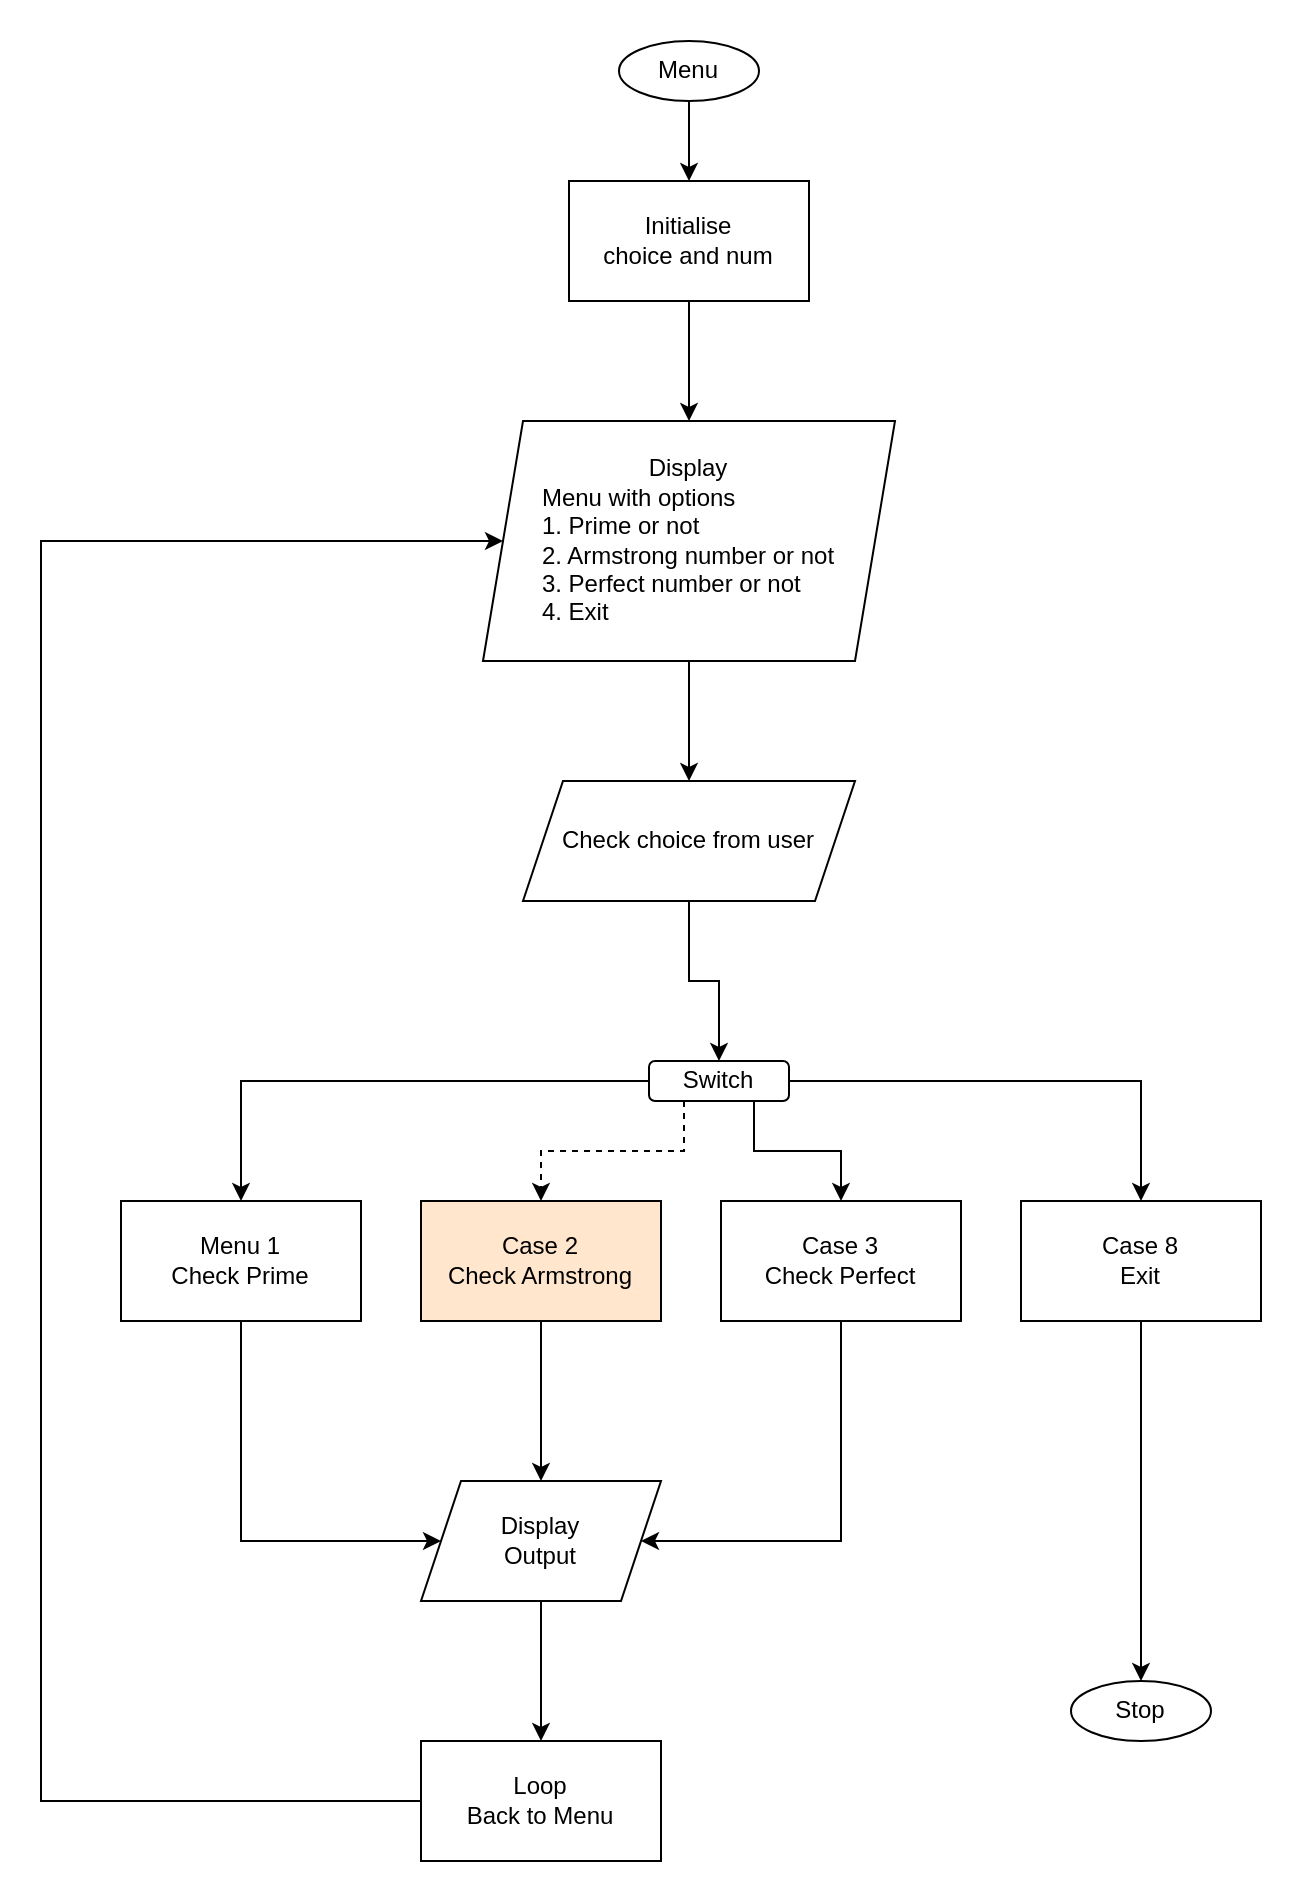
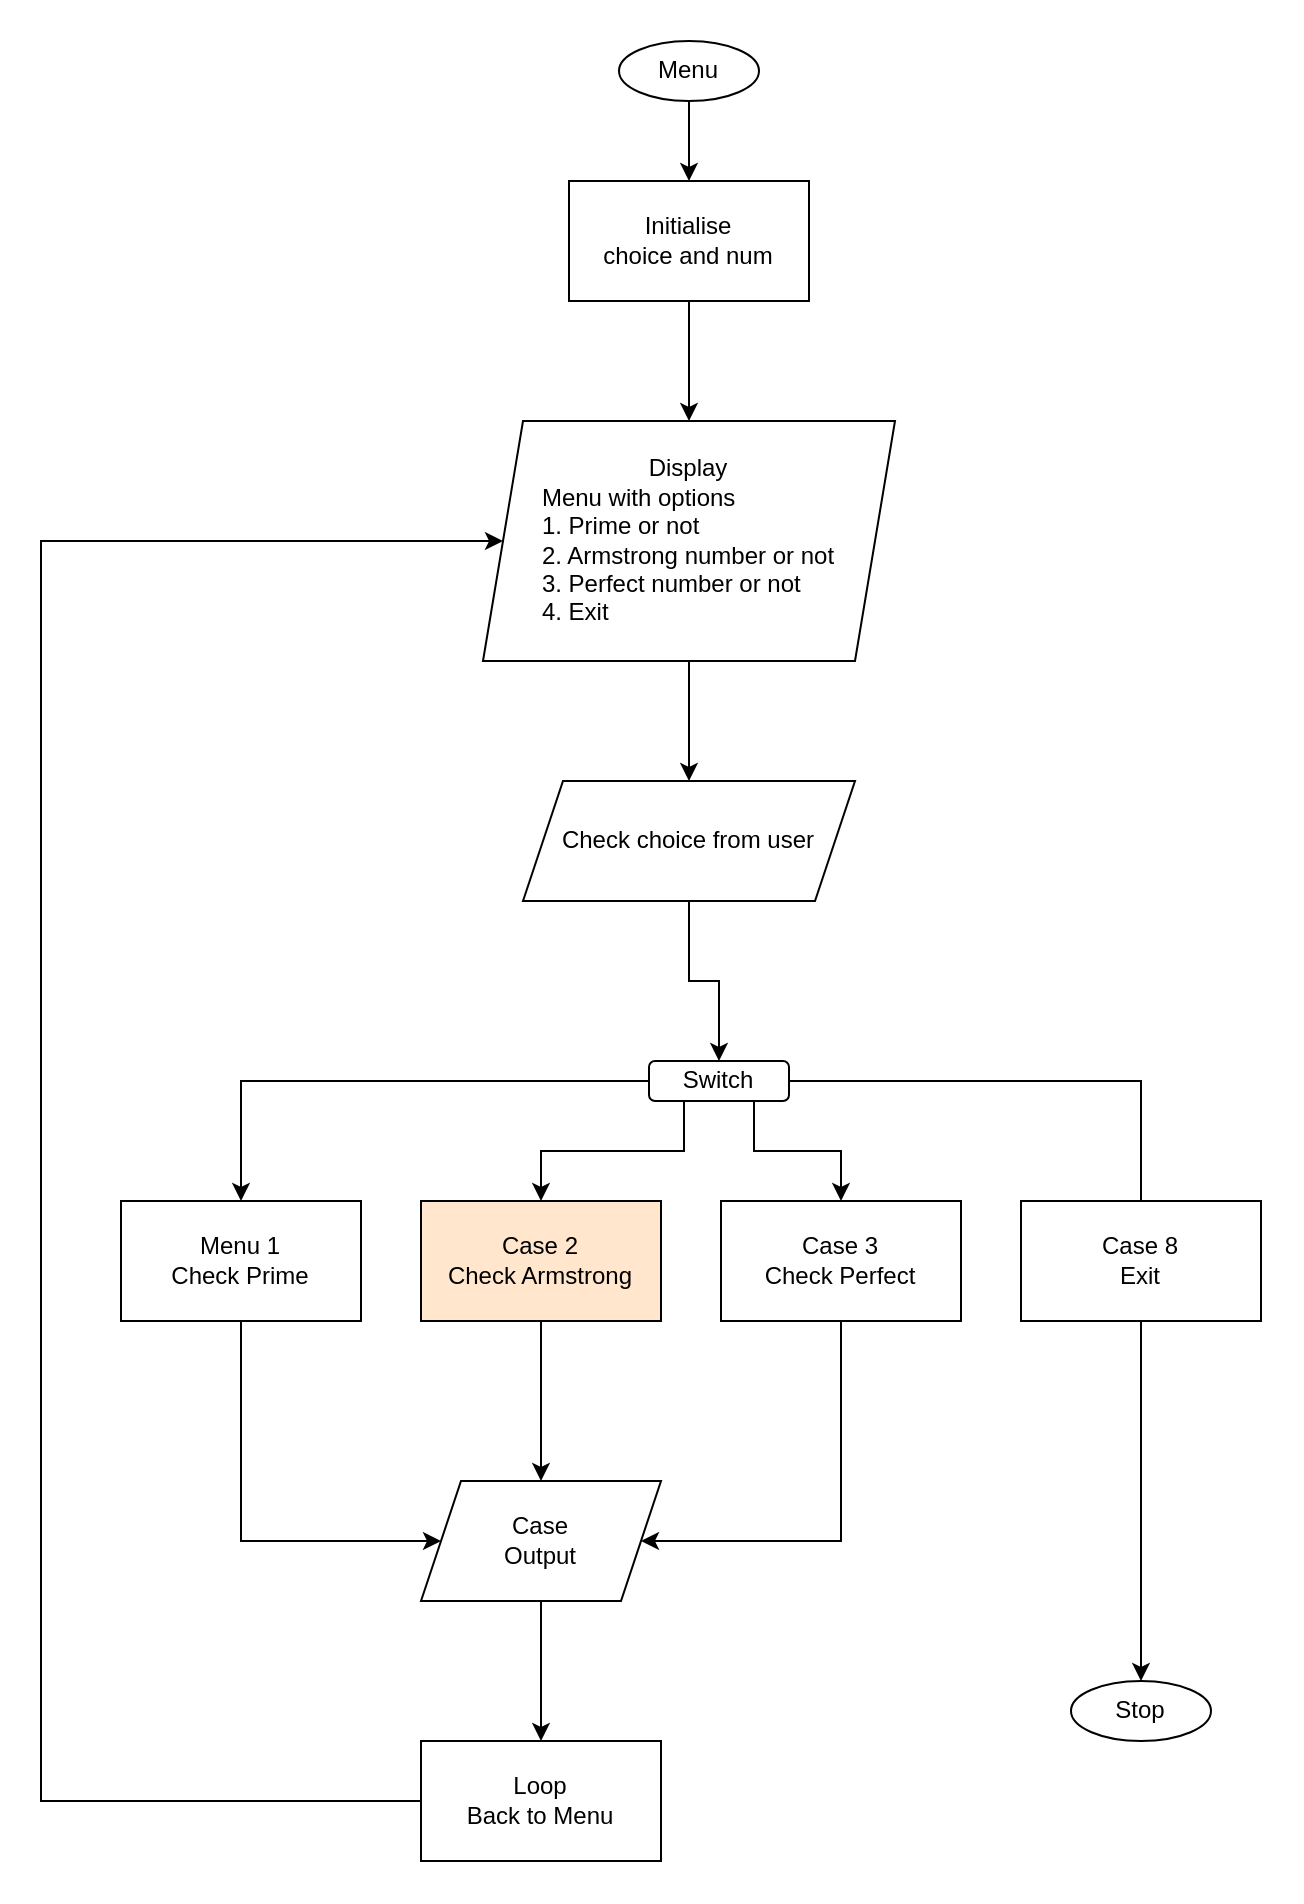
(618, 1151) -> (618, 1151)
(1141, 1186) -> (1141, 1191)
(541, 1541) -> (541, 1541)
